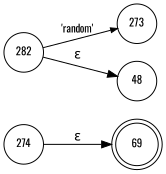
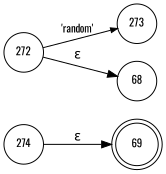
(24, 52) -> (24, 52)
(137, 81) -> (137, 81)
